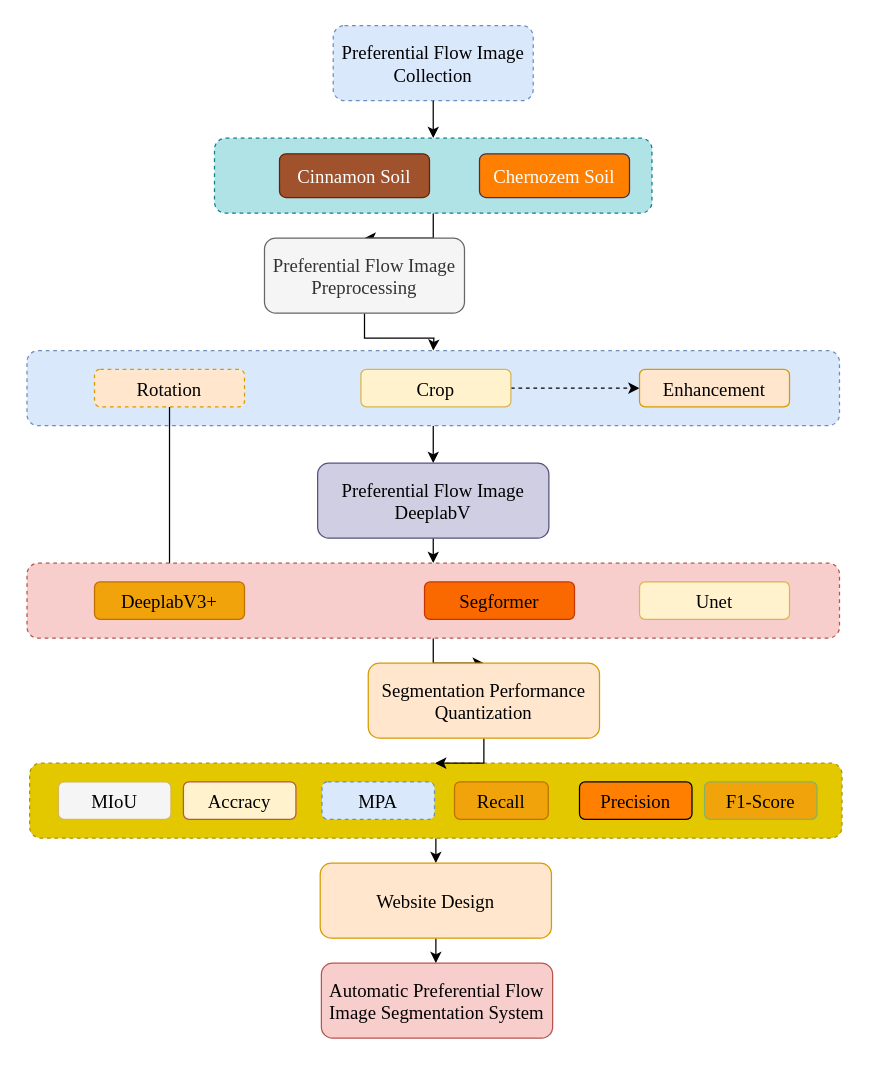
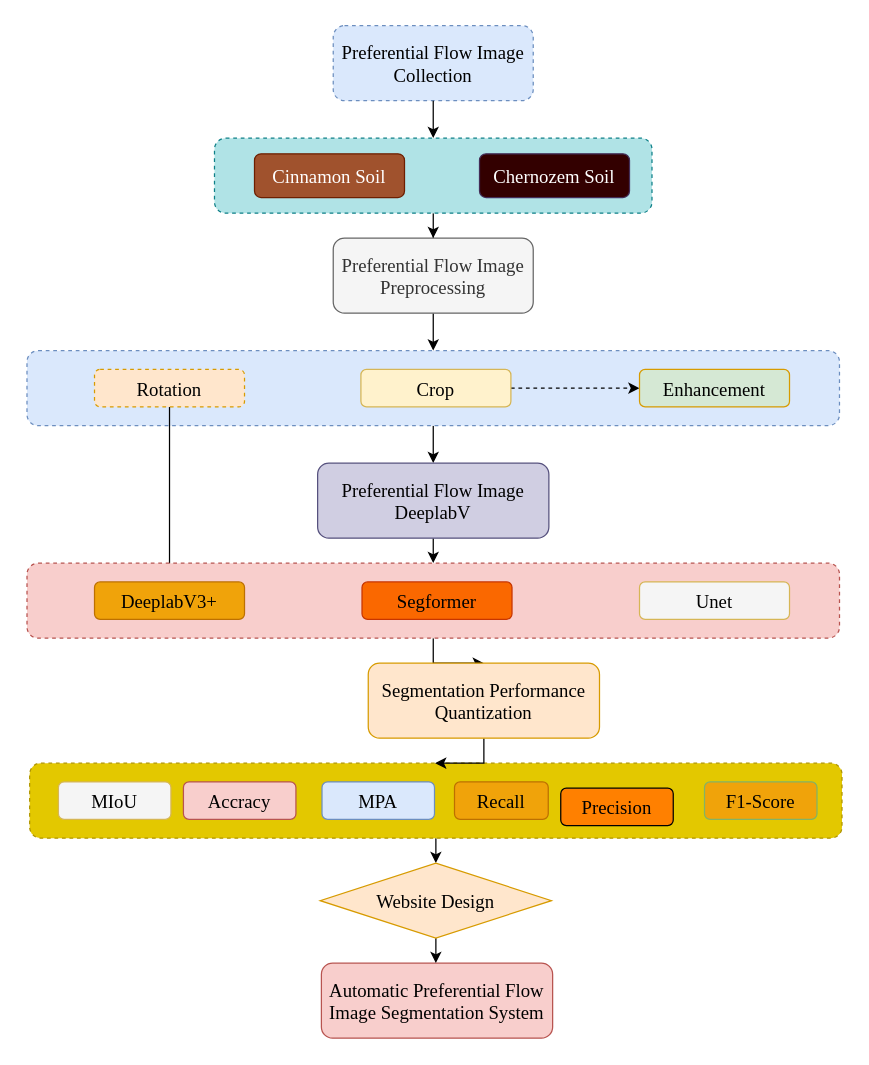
(354, 176) -> (329, 176)
(554, 176) -> (554, 176)
(364, 276) -> (433, 276)
(714, 388) -> (714, 388)
(499, 601) -> (437, 601)
(714, 601) -> (714, 601)
(240, 801) -> (240, 801)
(378, 801) -> (378, 801)
(636, 801) -> (617, 807)
(436, 901) -> (436, 901)
